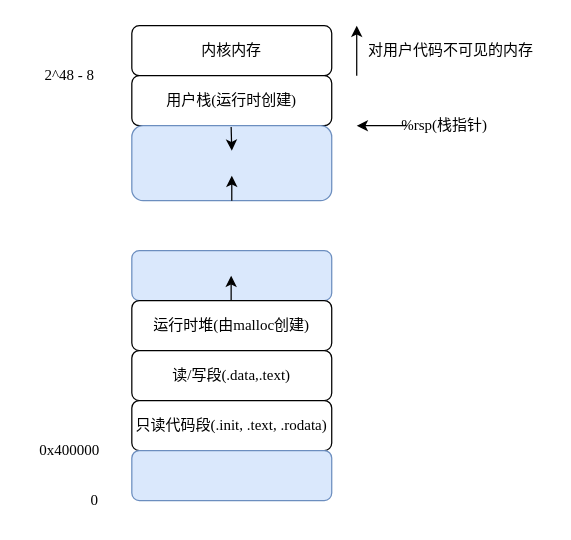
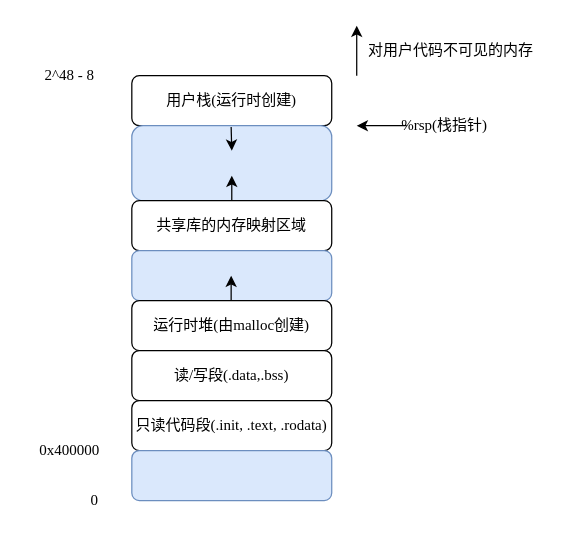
(232, 51) -> none
none -> (232, 226)
(232, 376) -> (232, 376)
